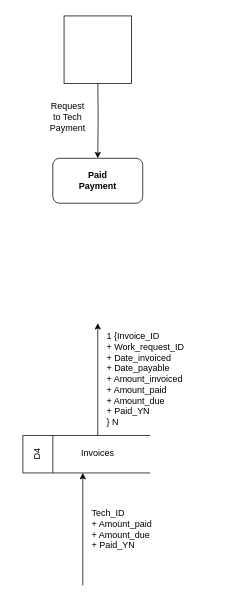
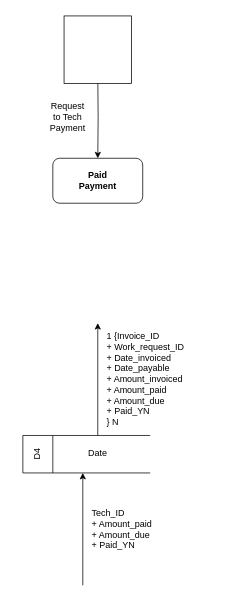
(98, 453) -> (98, 453)
